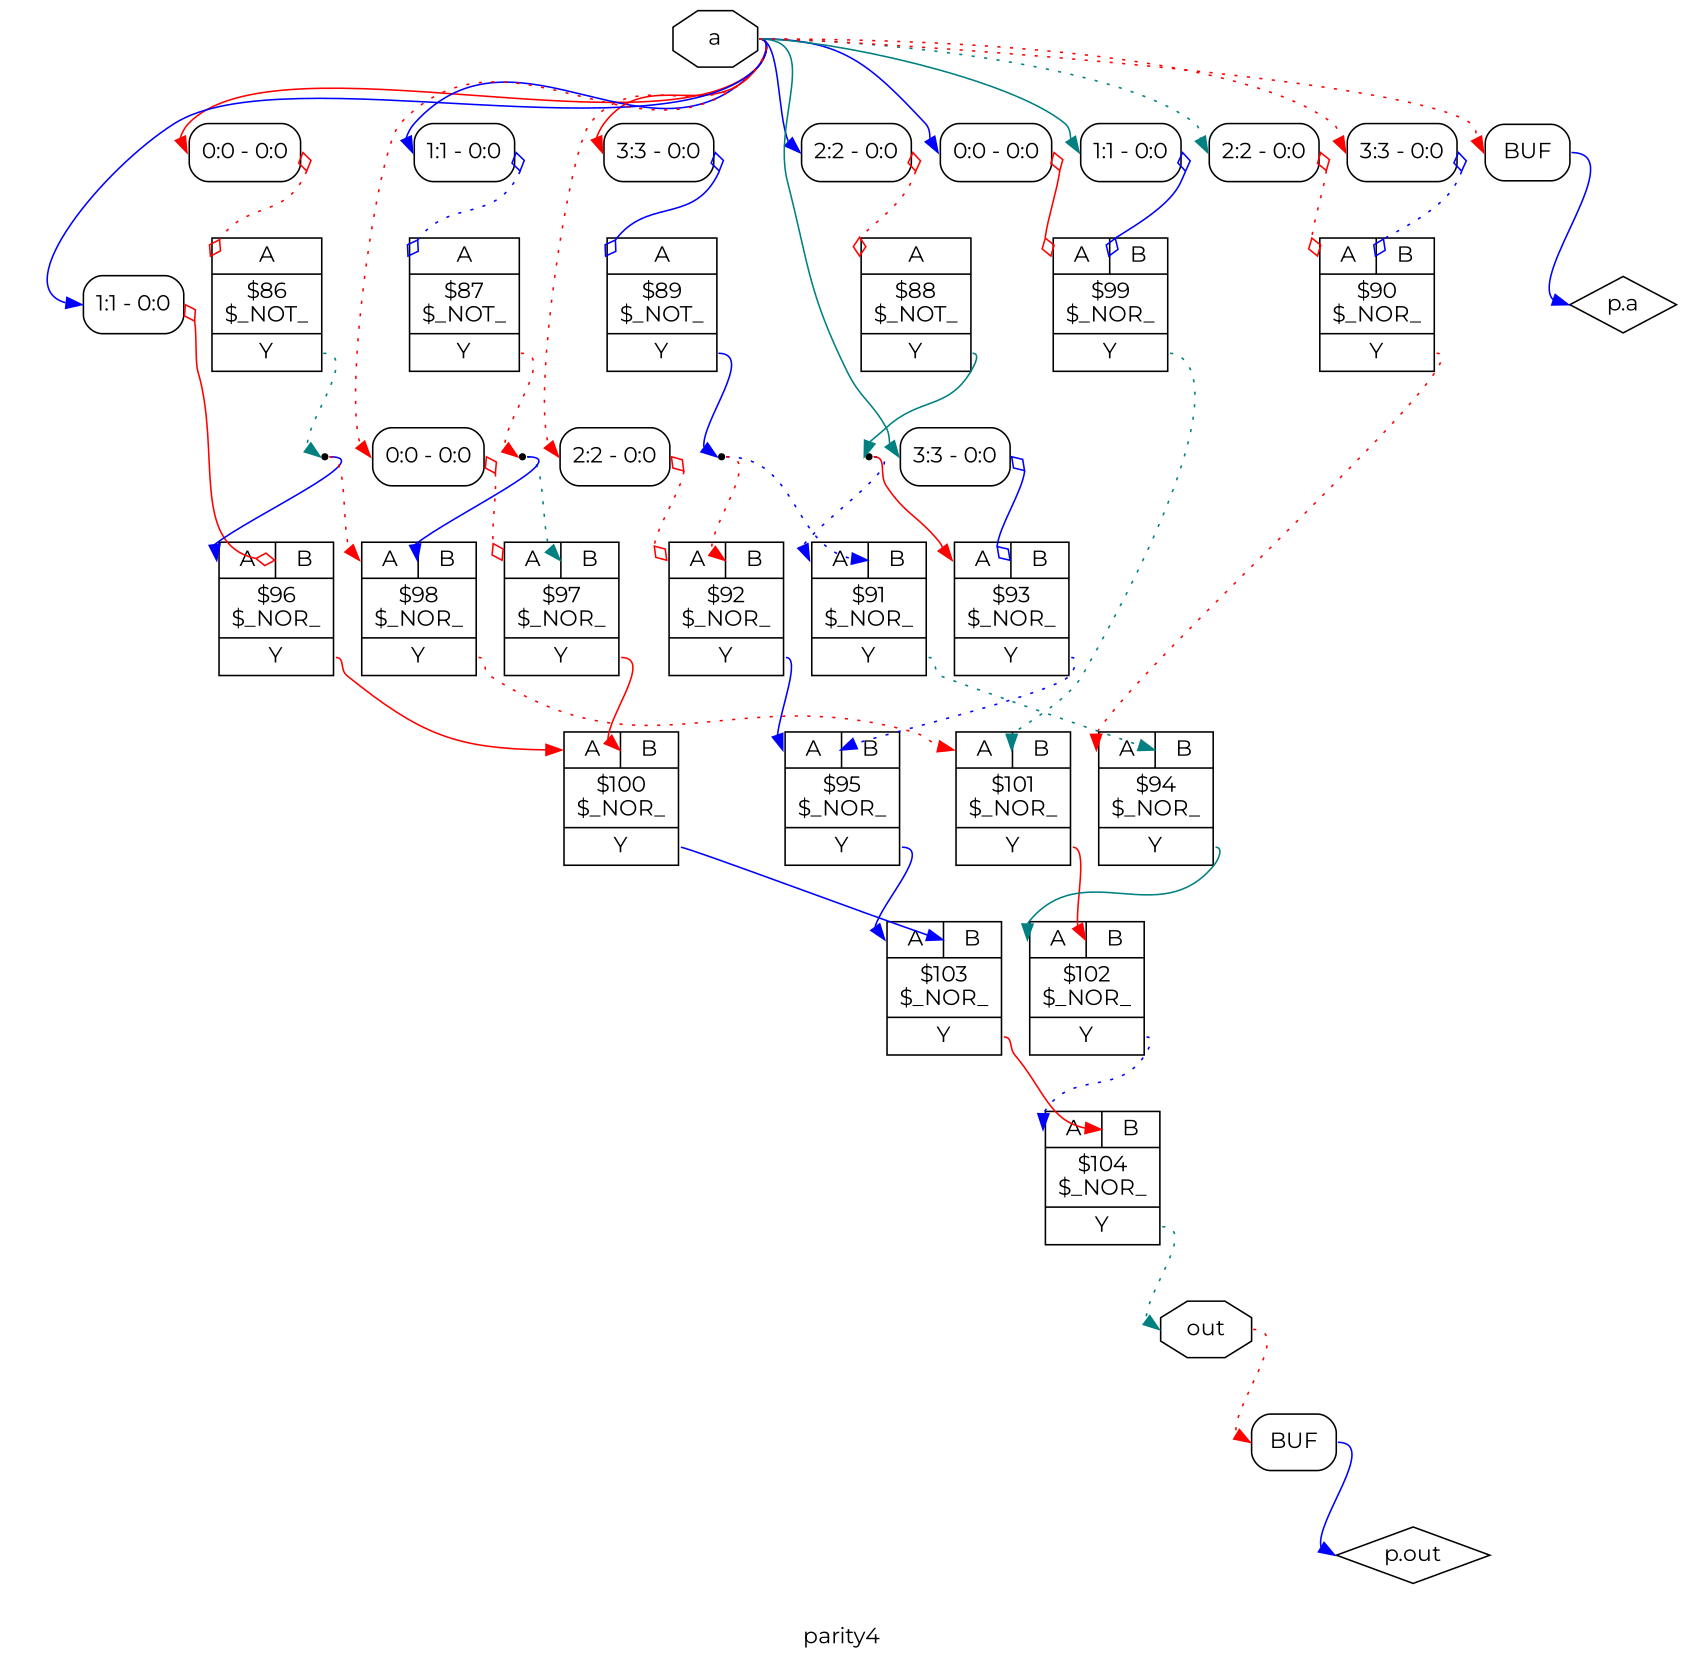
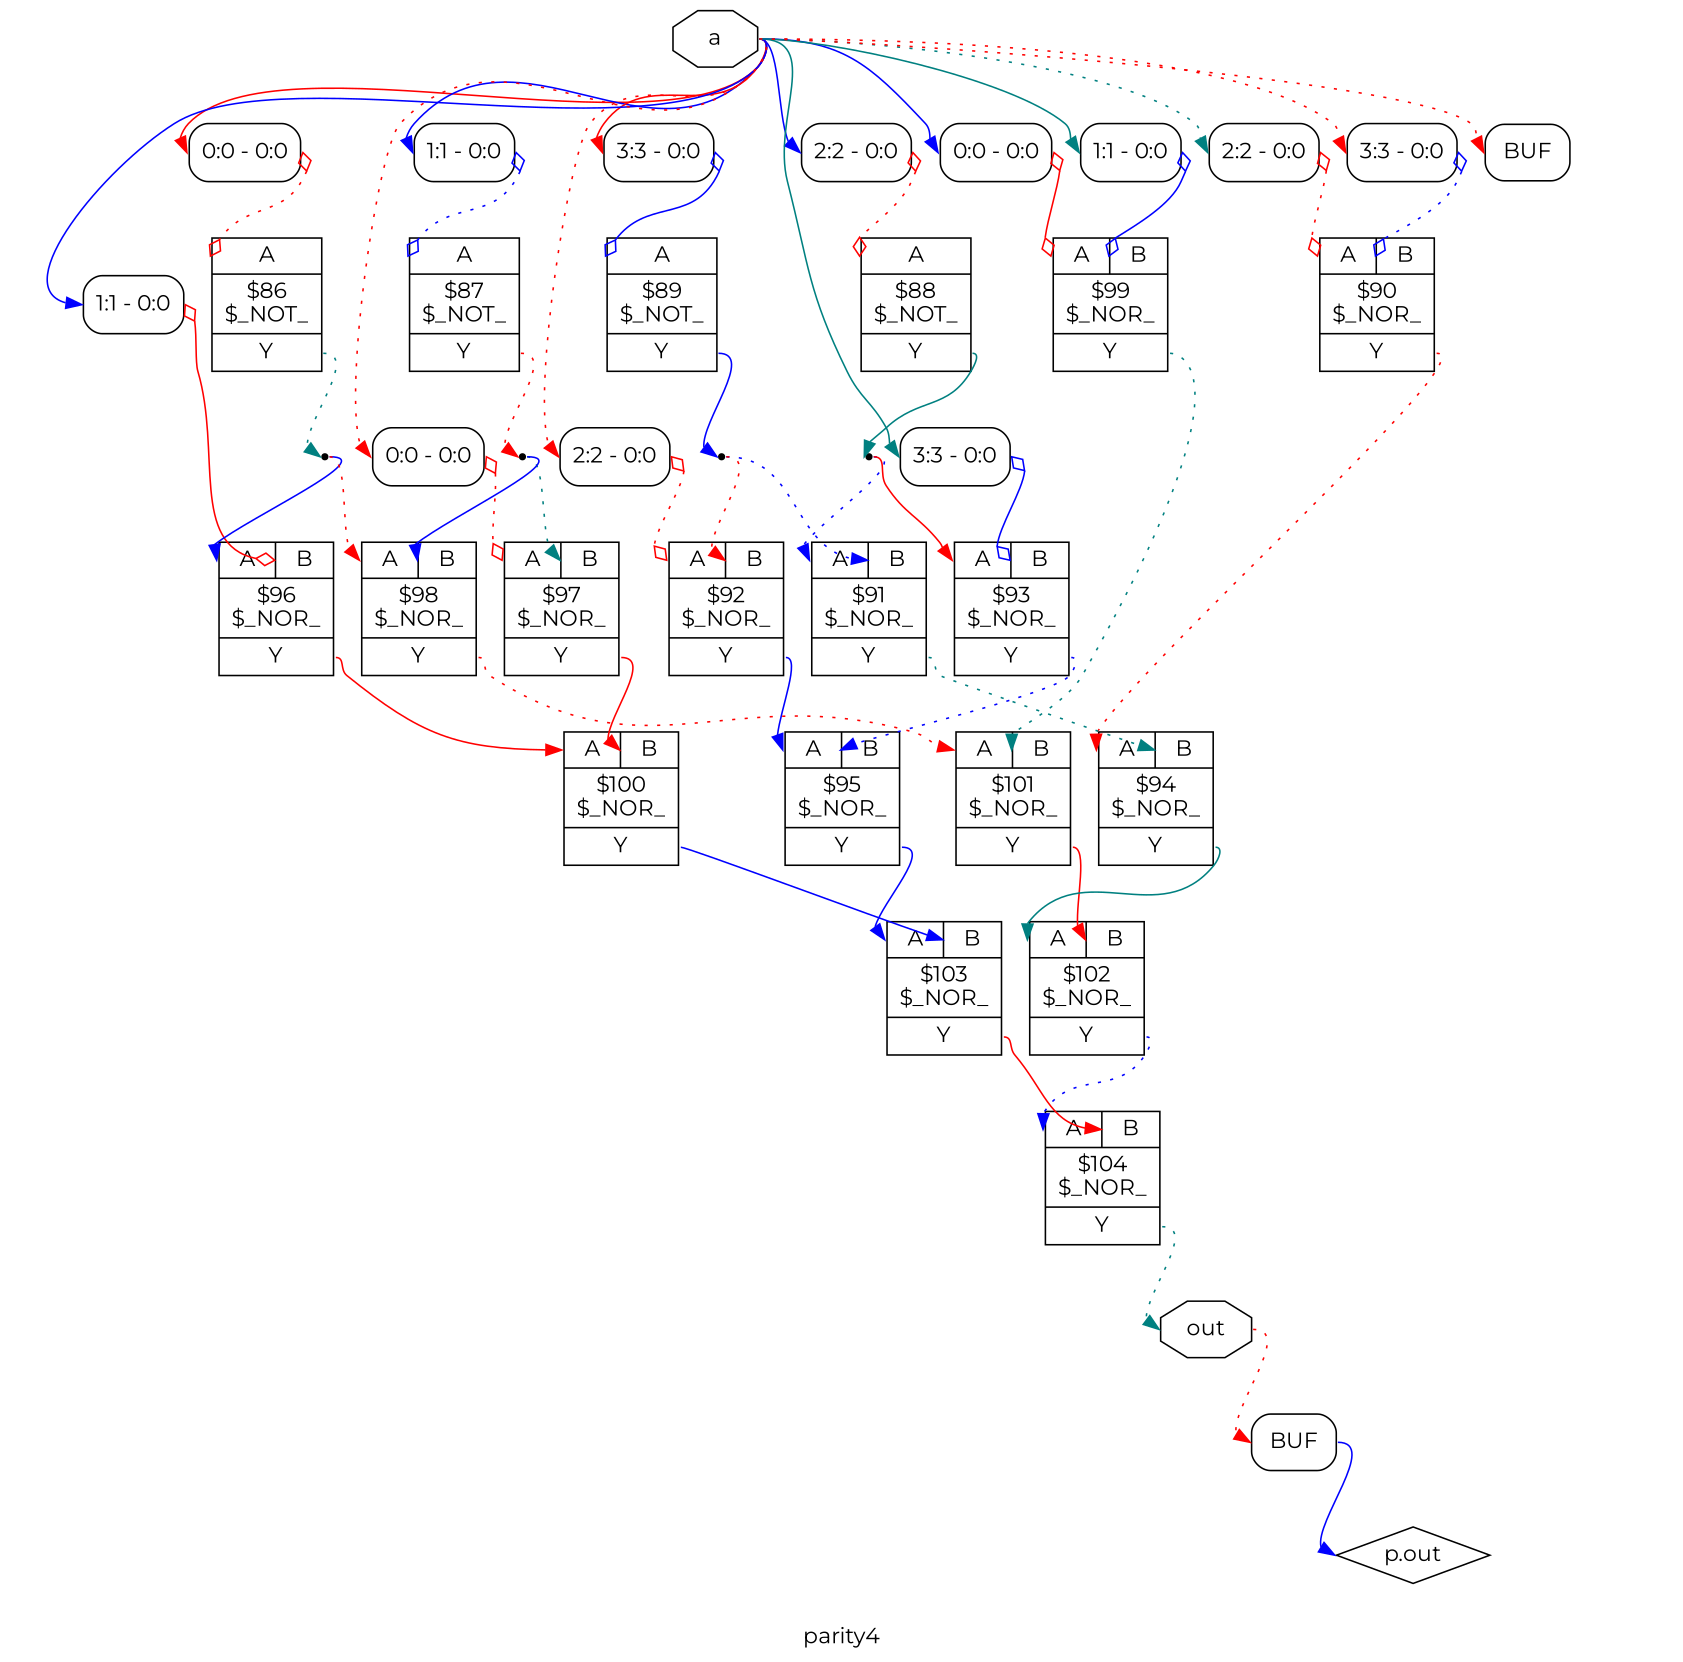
(1623, 305) -> none
